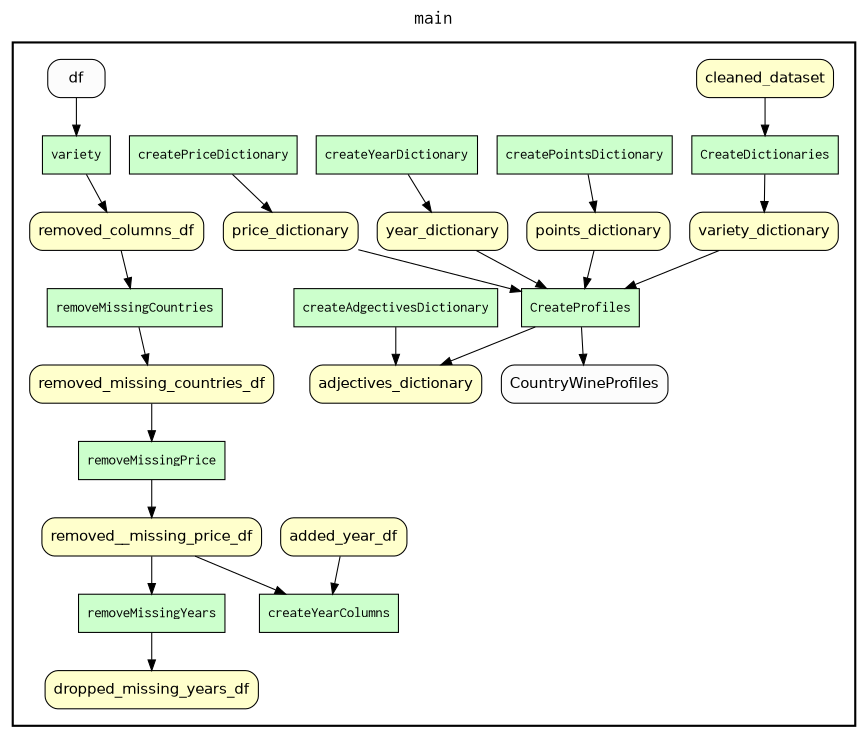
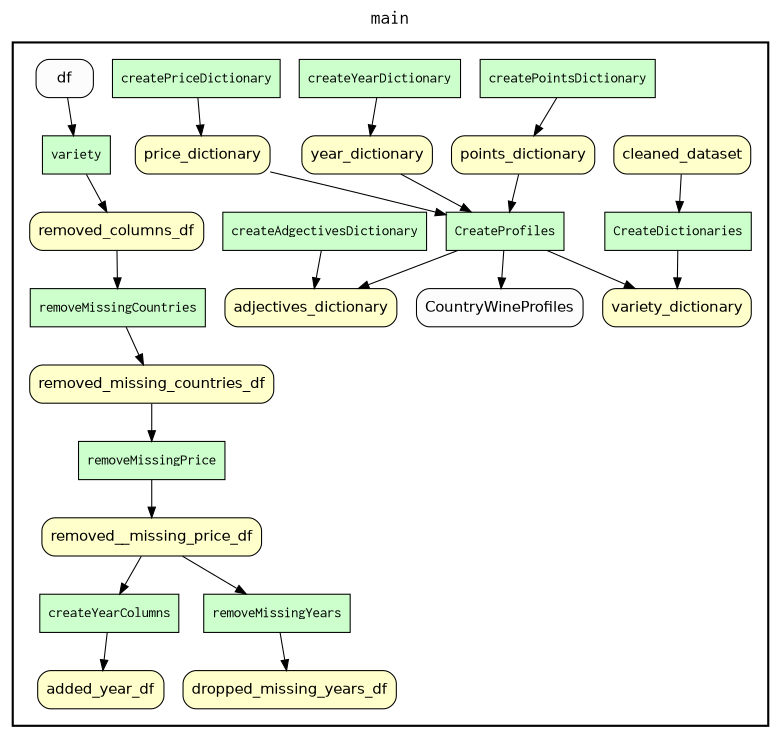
(677, 268) -> (586, 267)
(337, 570) -> (106, 646)
